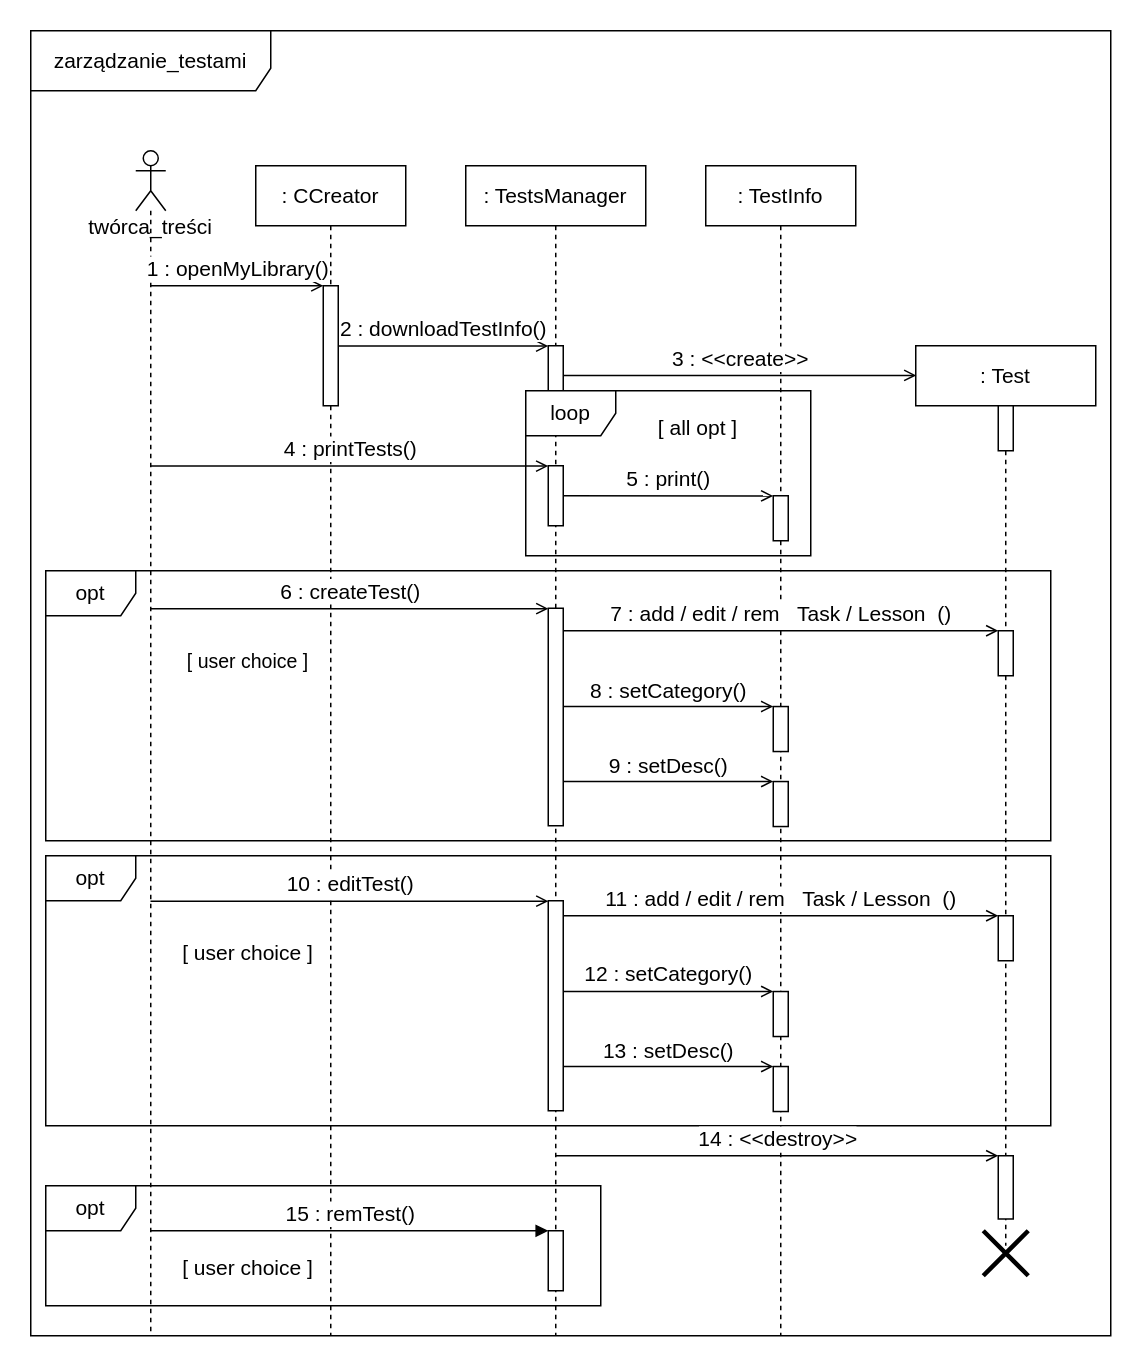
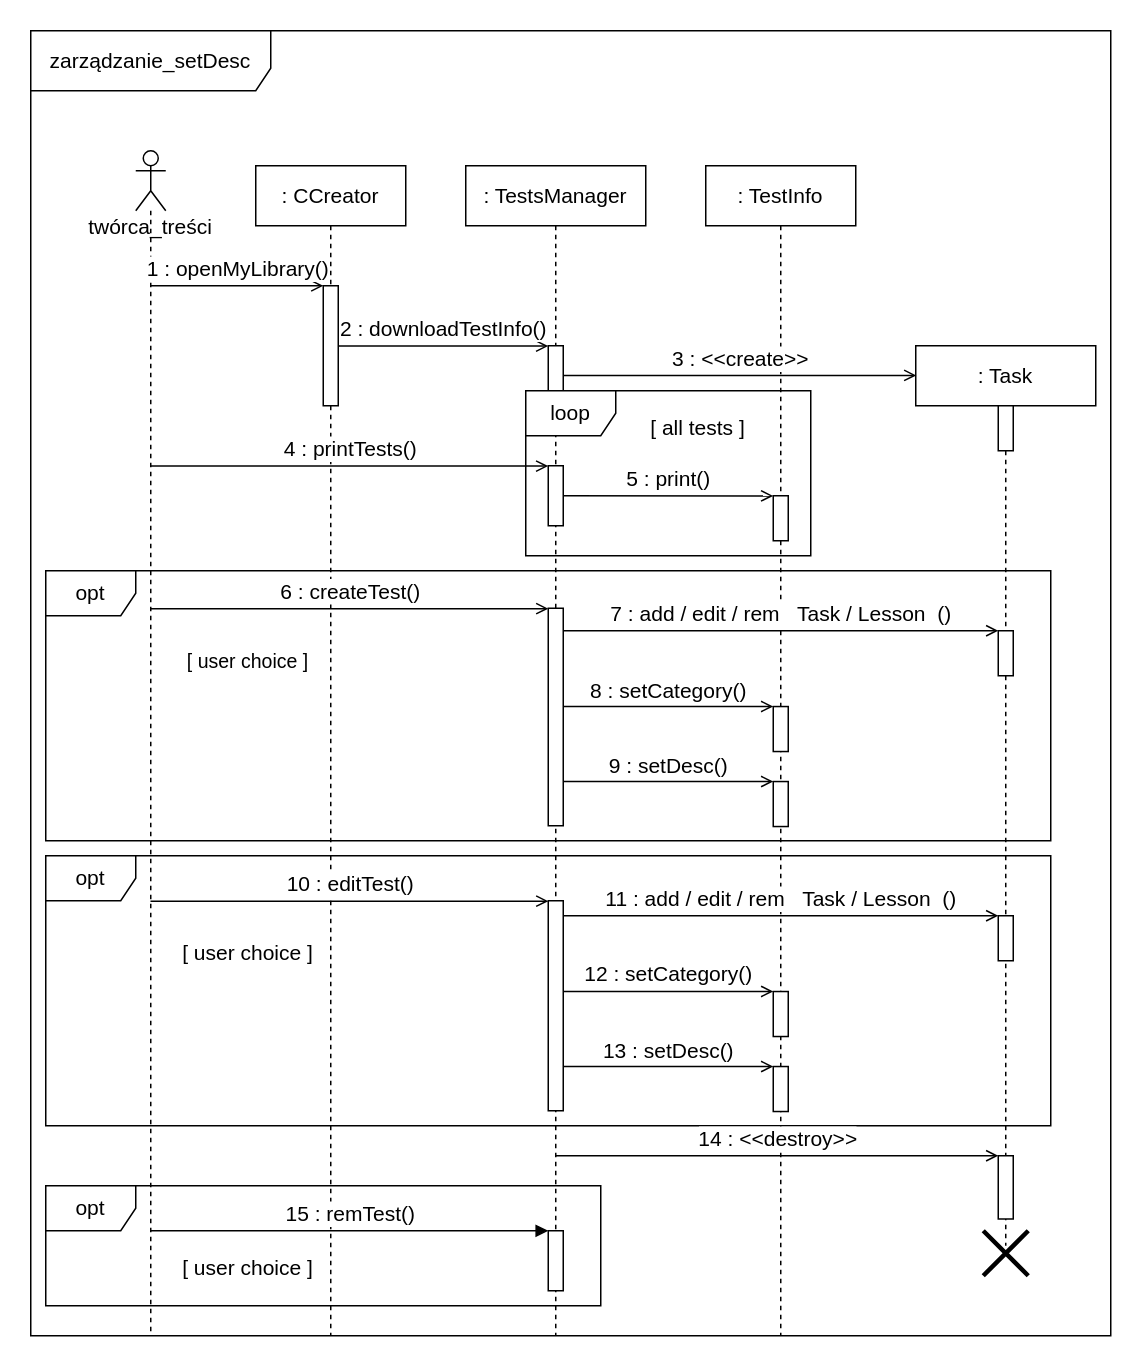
(151, 61) -> (151, 61)
(1006, 376) -> (1006, 376)
(698, 428) -> (698, 428)
